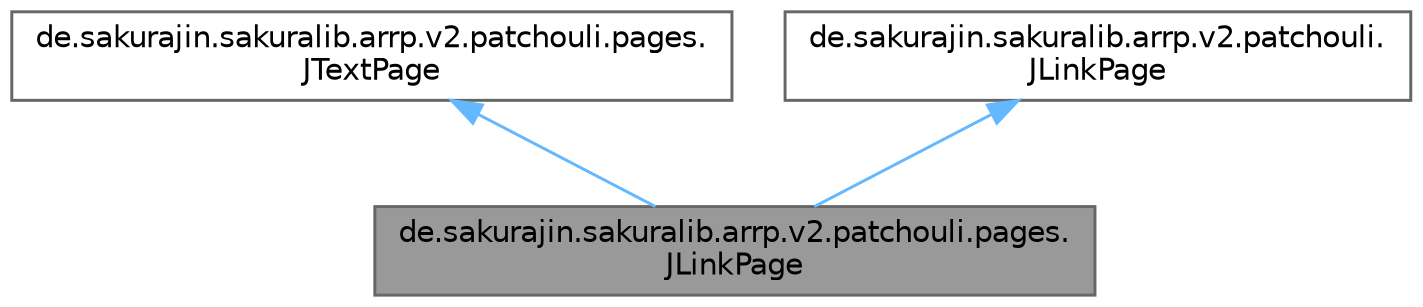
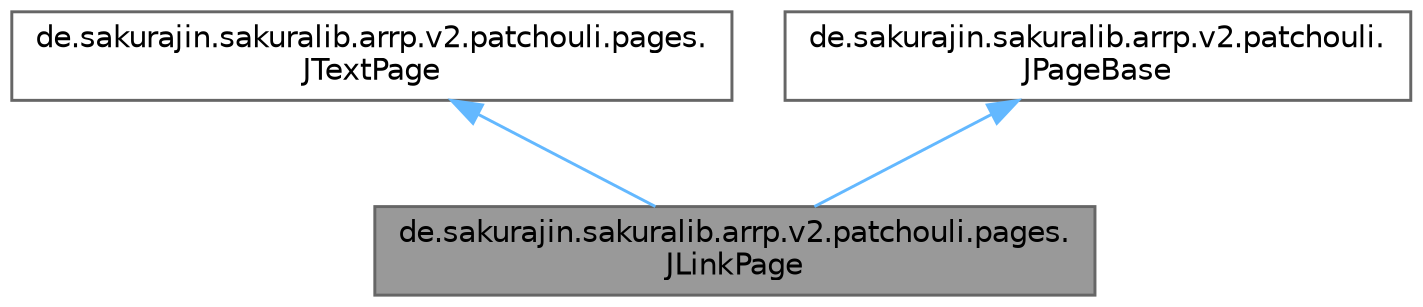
(1098, 56) -> (1098, 56)
